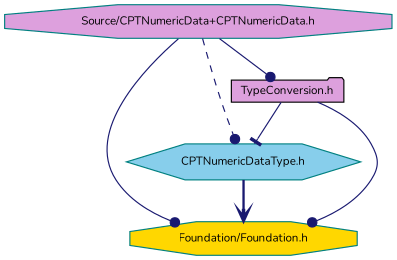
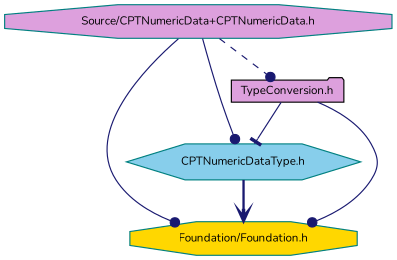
(243, 56) -> (243, 56)
(217, 87) -> (217, 87)
